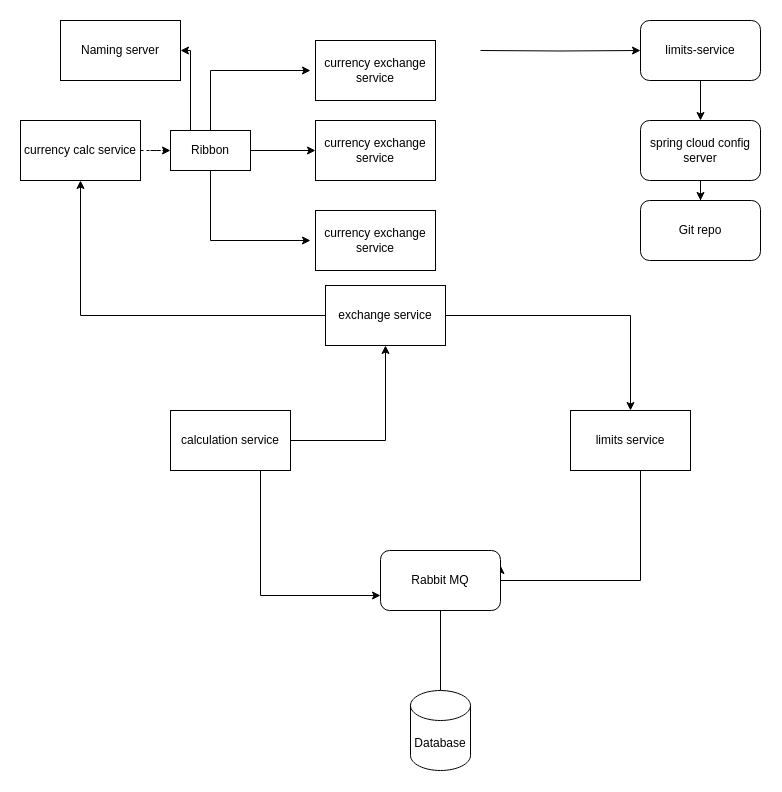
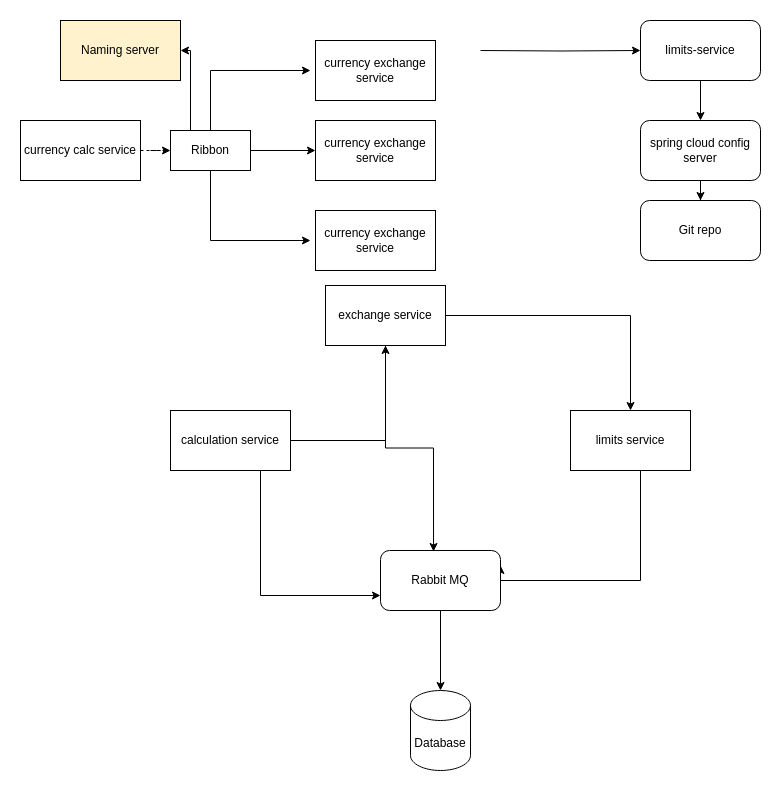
(121, 51) -> (121, 51)
(140, 316) -> (434, 469)
(441, 685) -> (441, 682)
